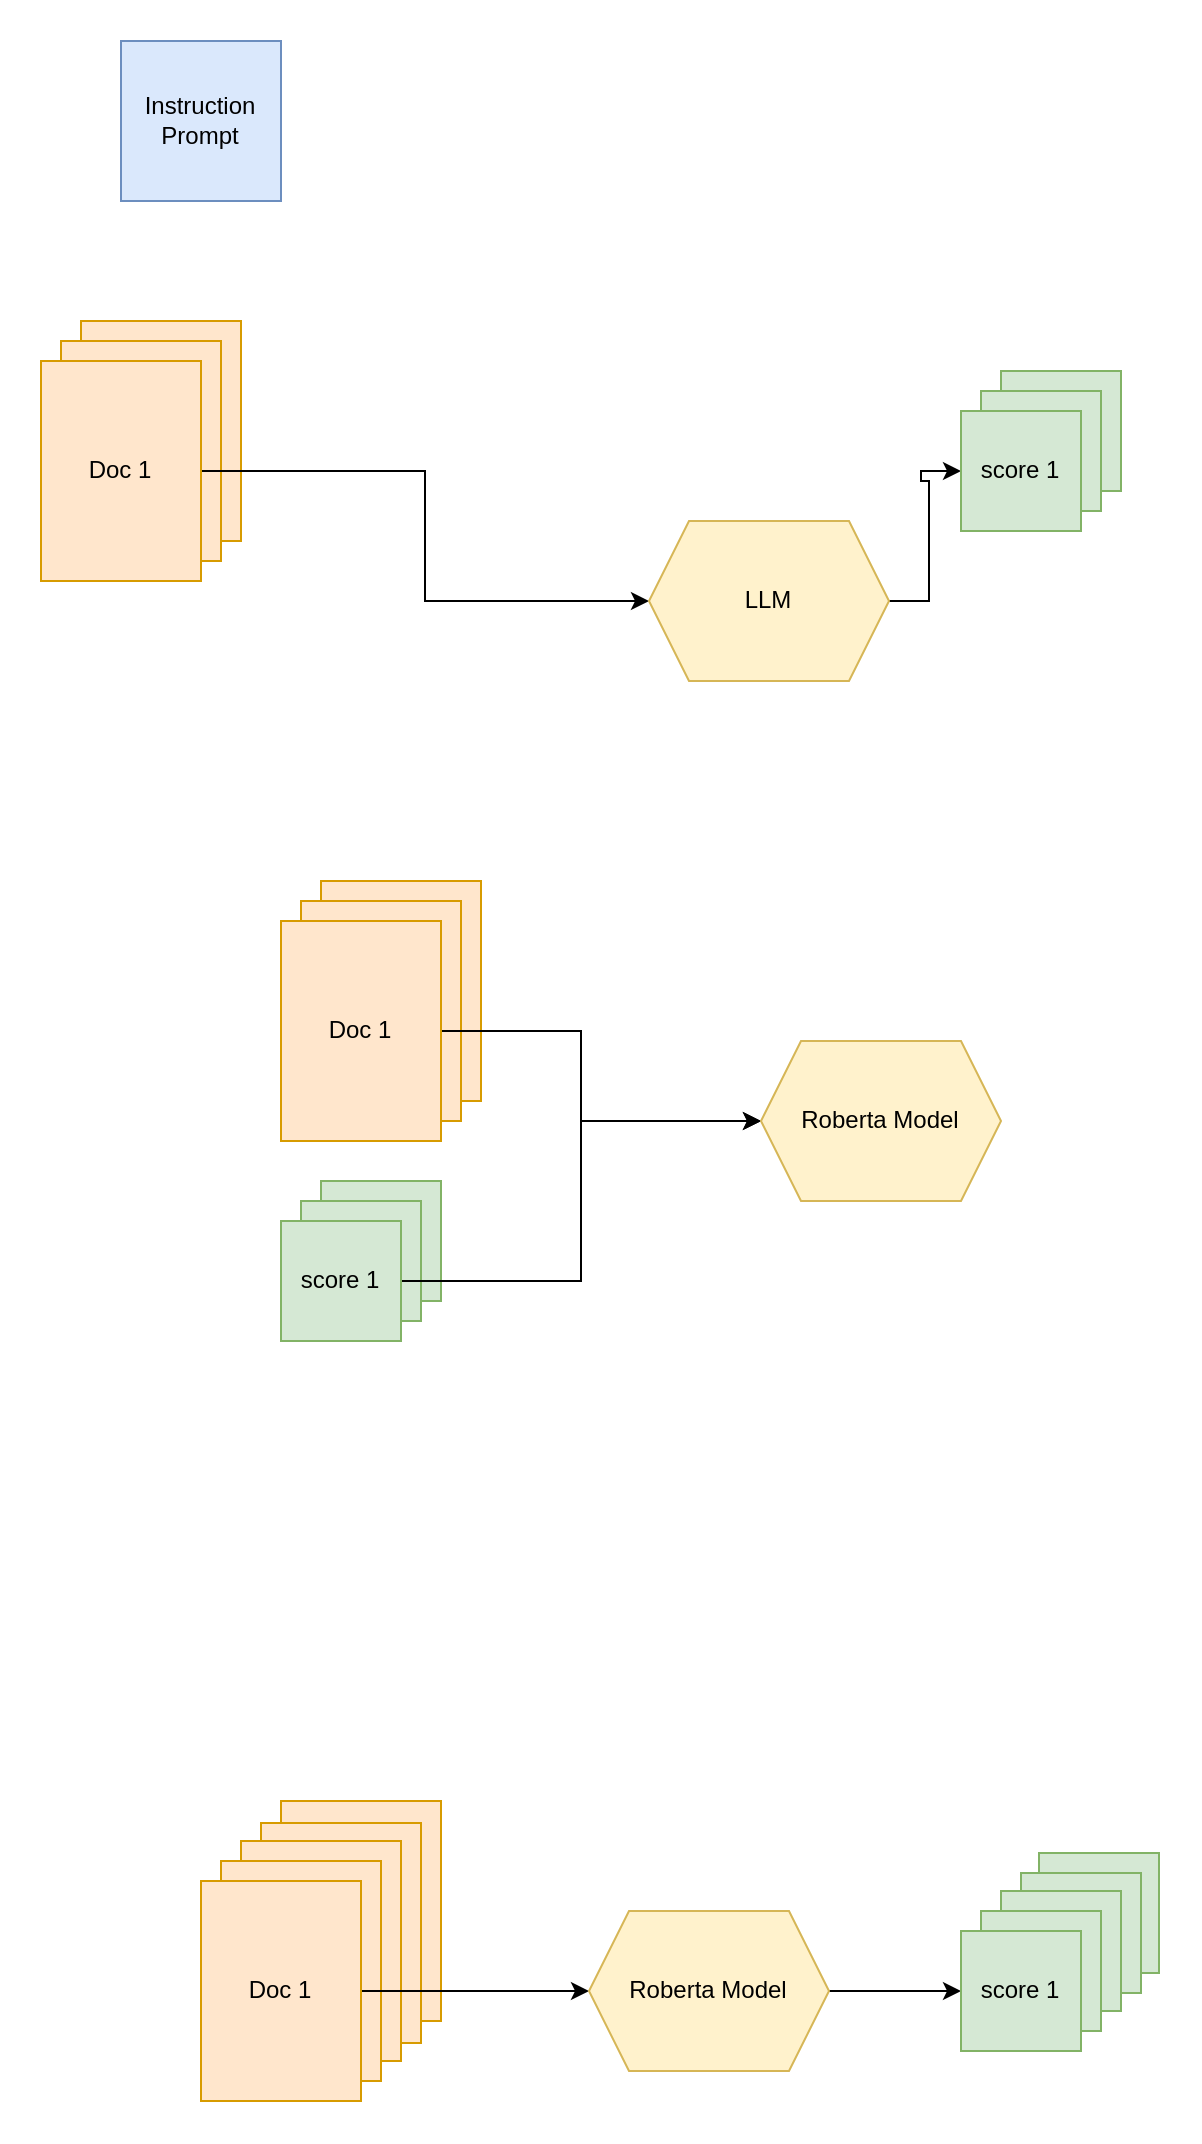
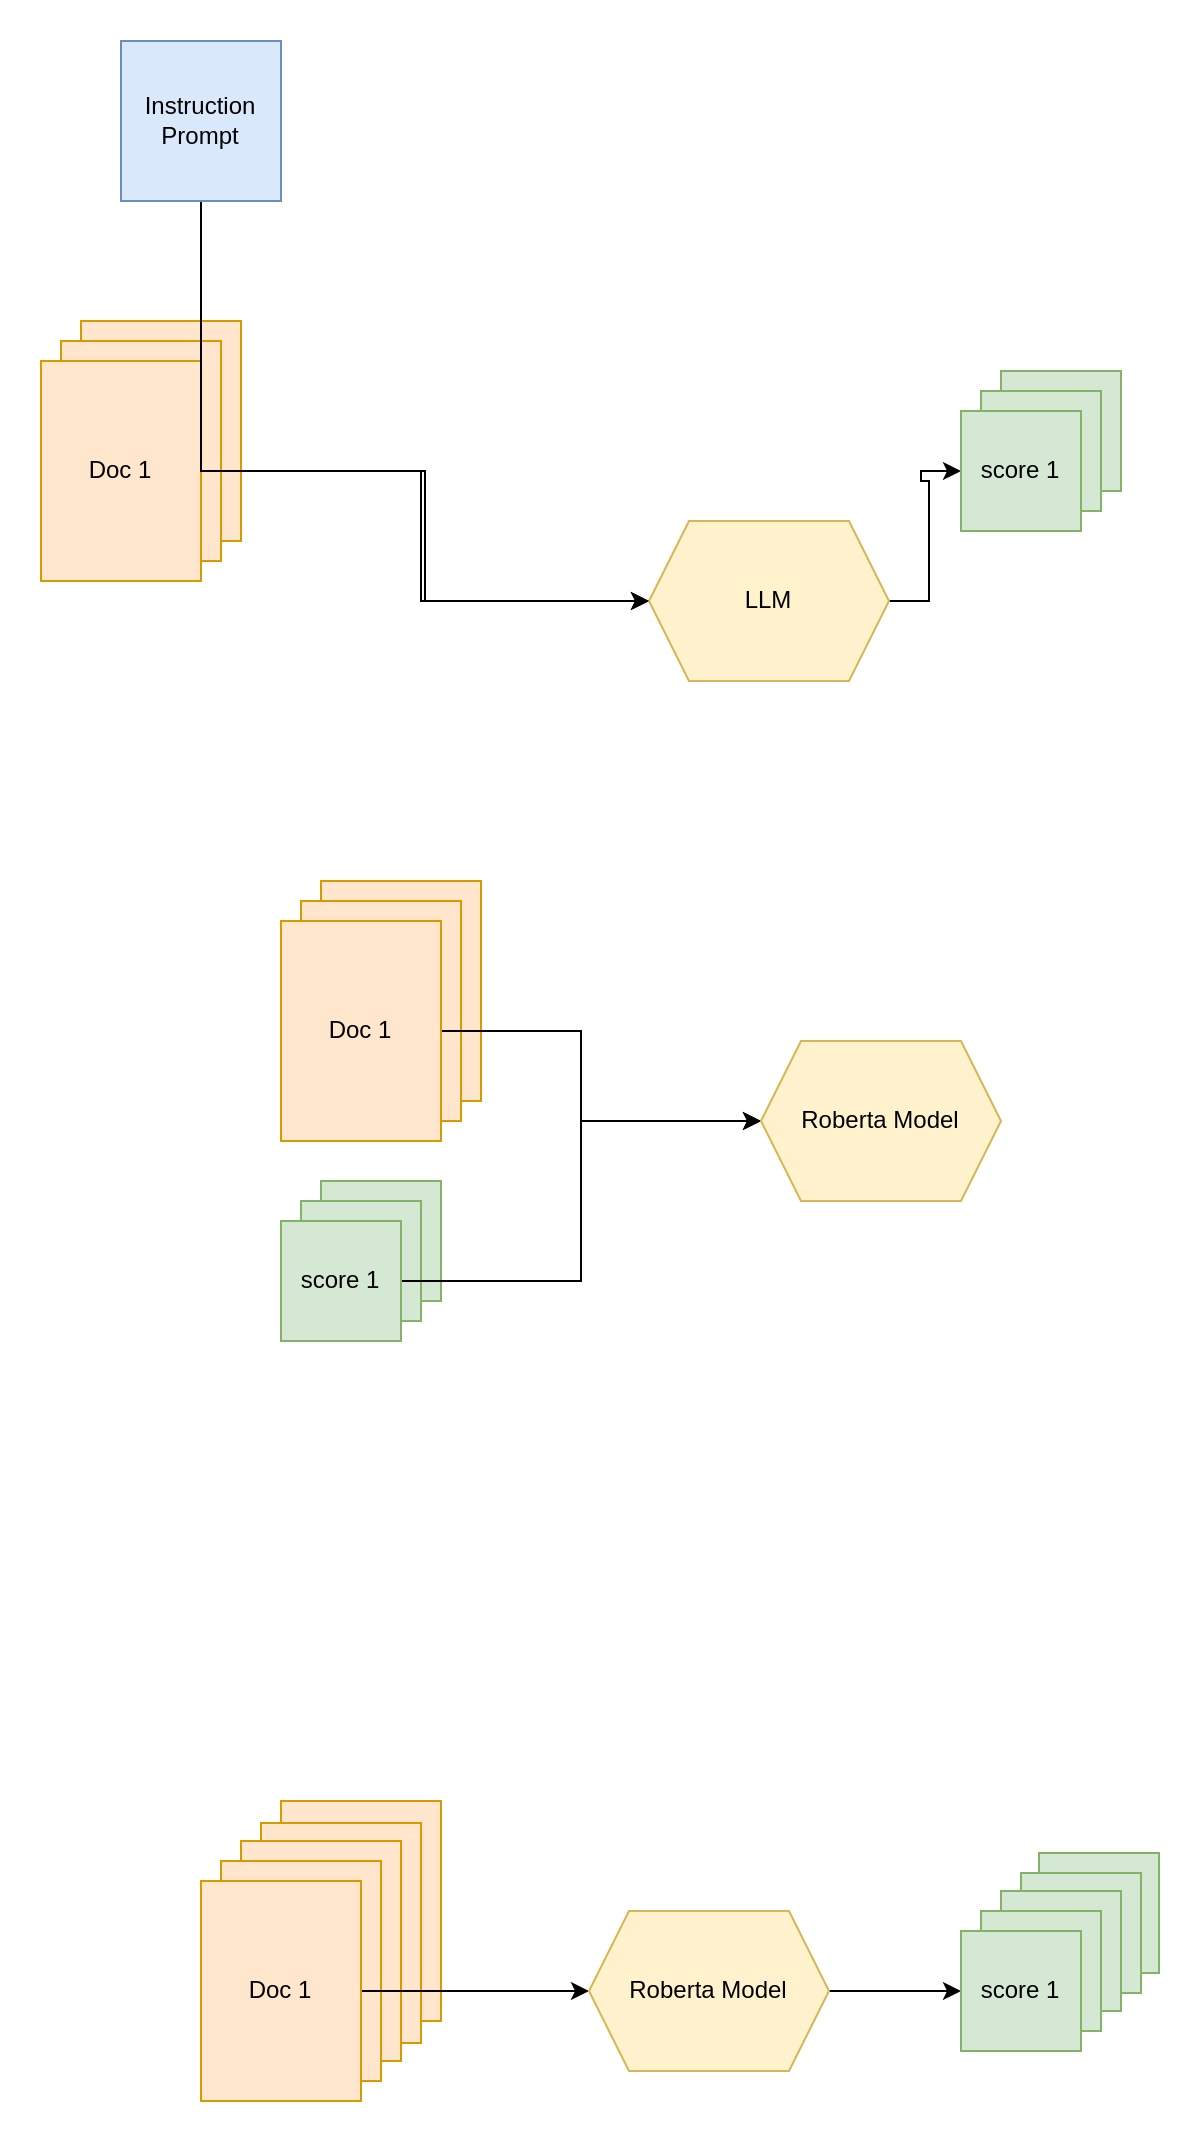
none -> (201, 334)
